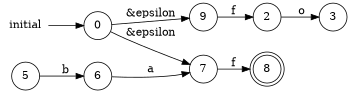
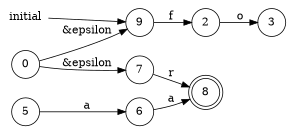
(62, 26) -> (83, 20)
(234, 63) -> (171, 73)
(66, 70) -> (87, 106)
(147, 77) -> (168, 107)
